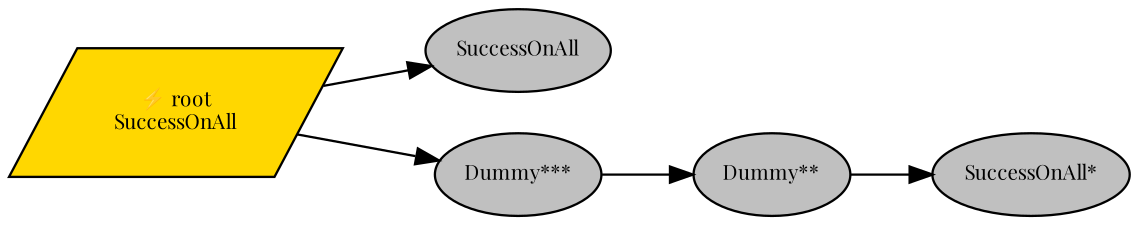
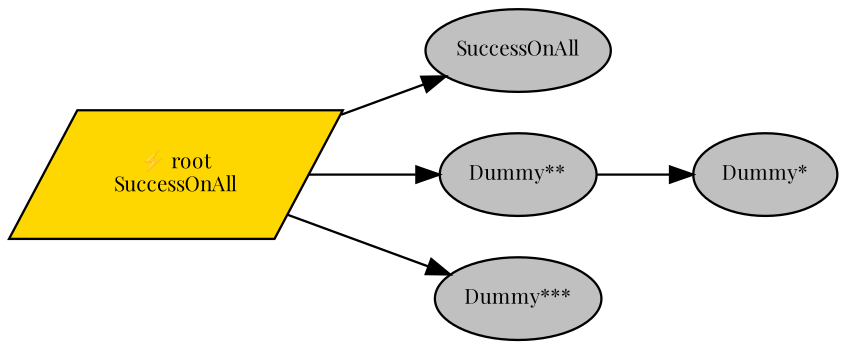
(636, 175) -> (362, 175)
(1031, 175) -> (765, 175)
